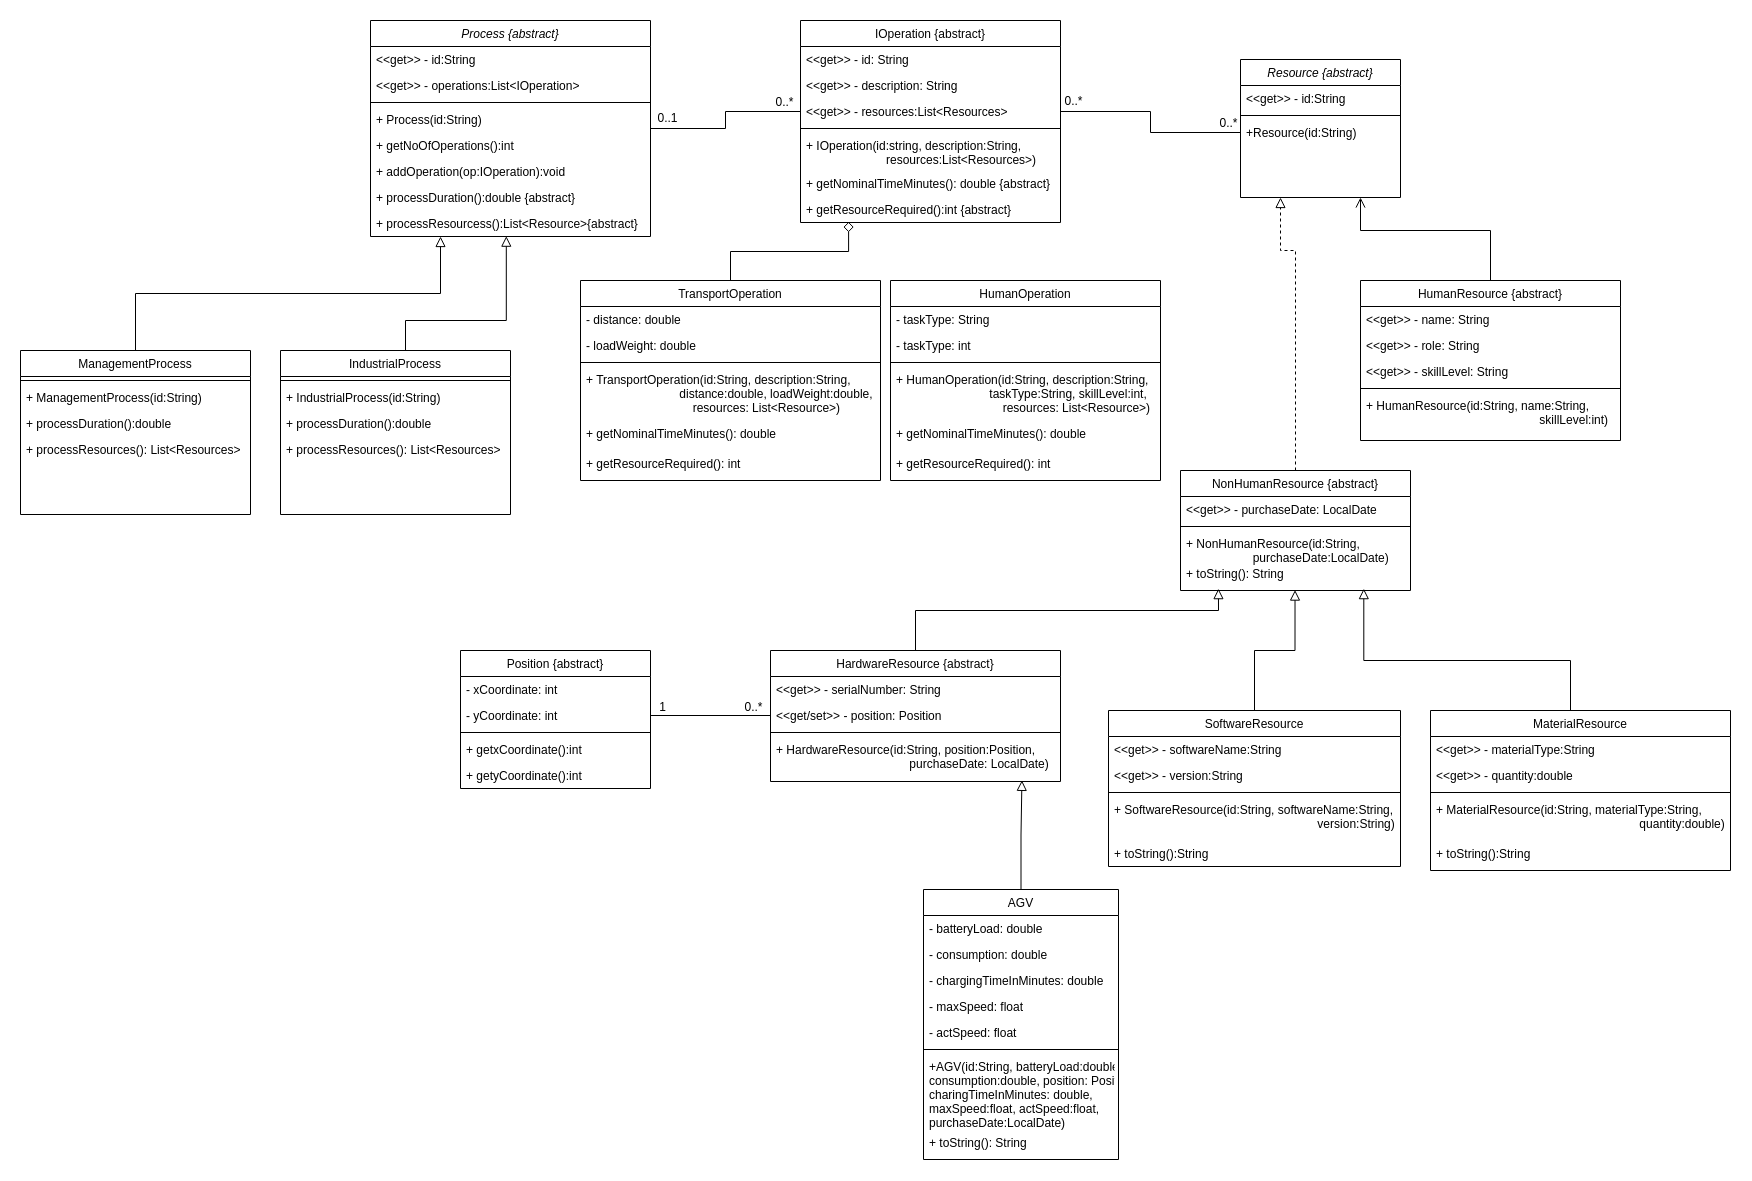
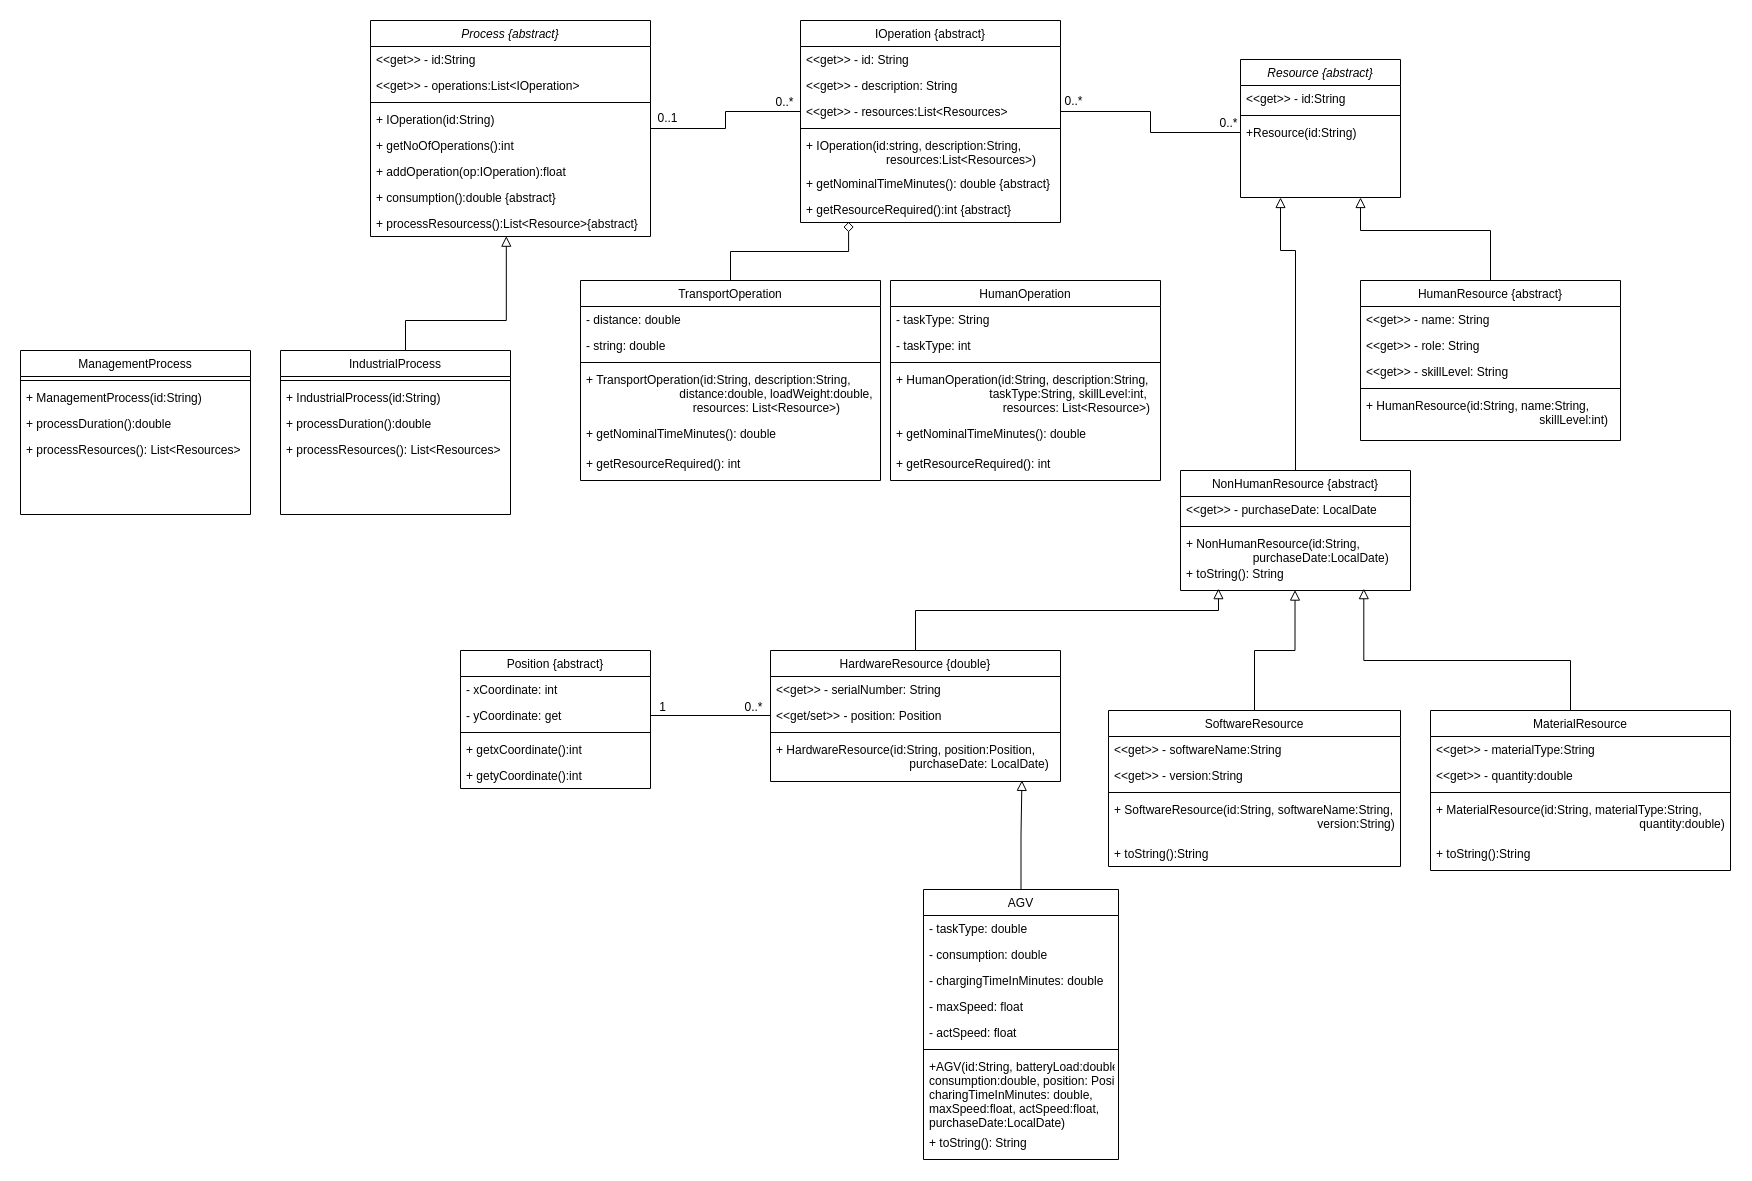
(437, 120) -> (445, 120)
(481, 172) -> (484, 172)
(493, 198) -> (479, 198)
(1361, 205) -> (1361, 209)
(283, 294) -> none
(1296, 332) -> (1296, 332)
(644, 346) -> (632, 346)
(915, 664) -> (915, 664)
(519, 716) -> (520, 716)
(993, 929) -> (983, 929)
